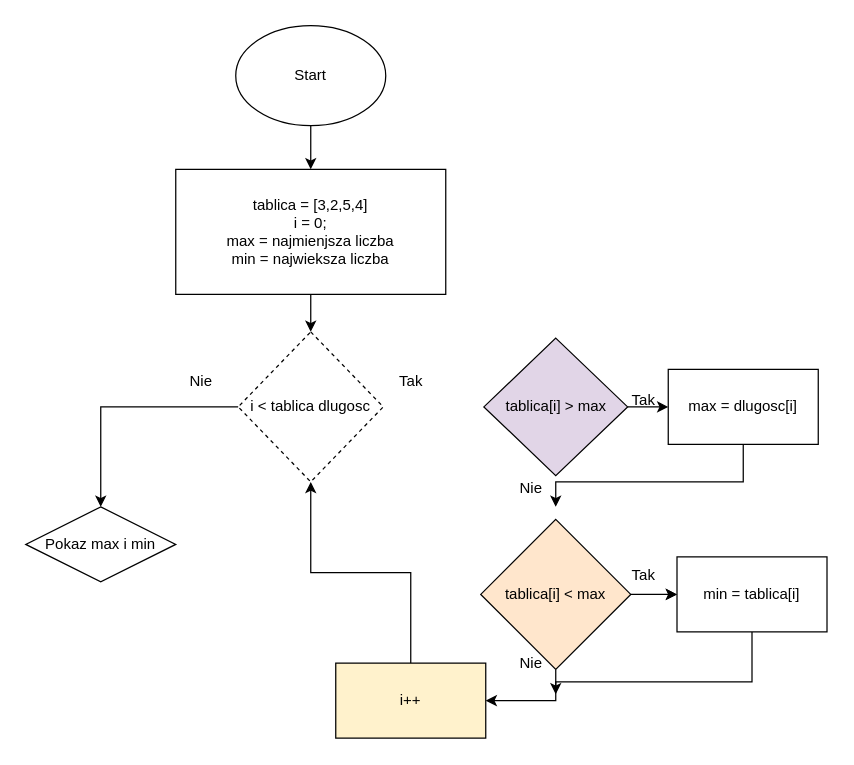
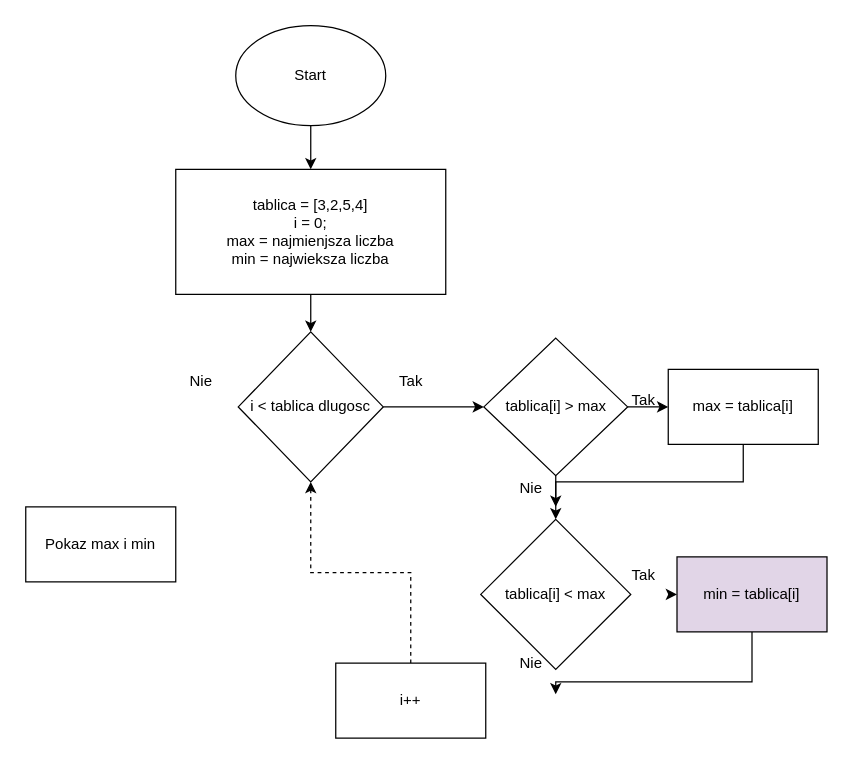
(124, 407) -> none
(311, 407) -> (311, 407)
none -> (429, 407)
(556, 407) -> (556, 407)
(743, 407) -> (743, 407)
none -> (556, 507)
(101, 544) -> (101, 544)
(364, 573) -> (364, 573)
(556, 594) -> (556, 594)
(653, 594) -> none
(752, 594) -> (752, 594)
(411, 701) -> (411, 701)
(530, 701) -> none
